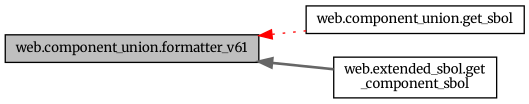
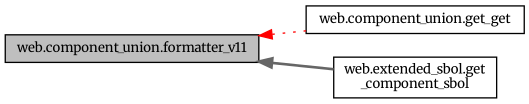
(415, 20) -> (415, 20)
(132, 49) -> (132, 49)
